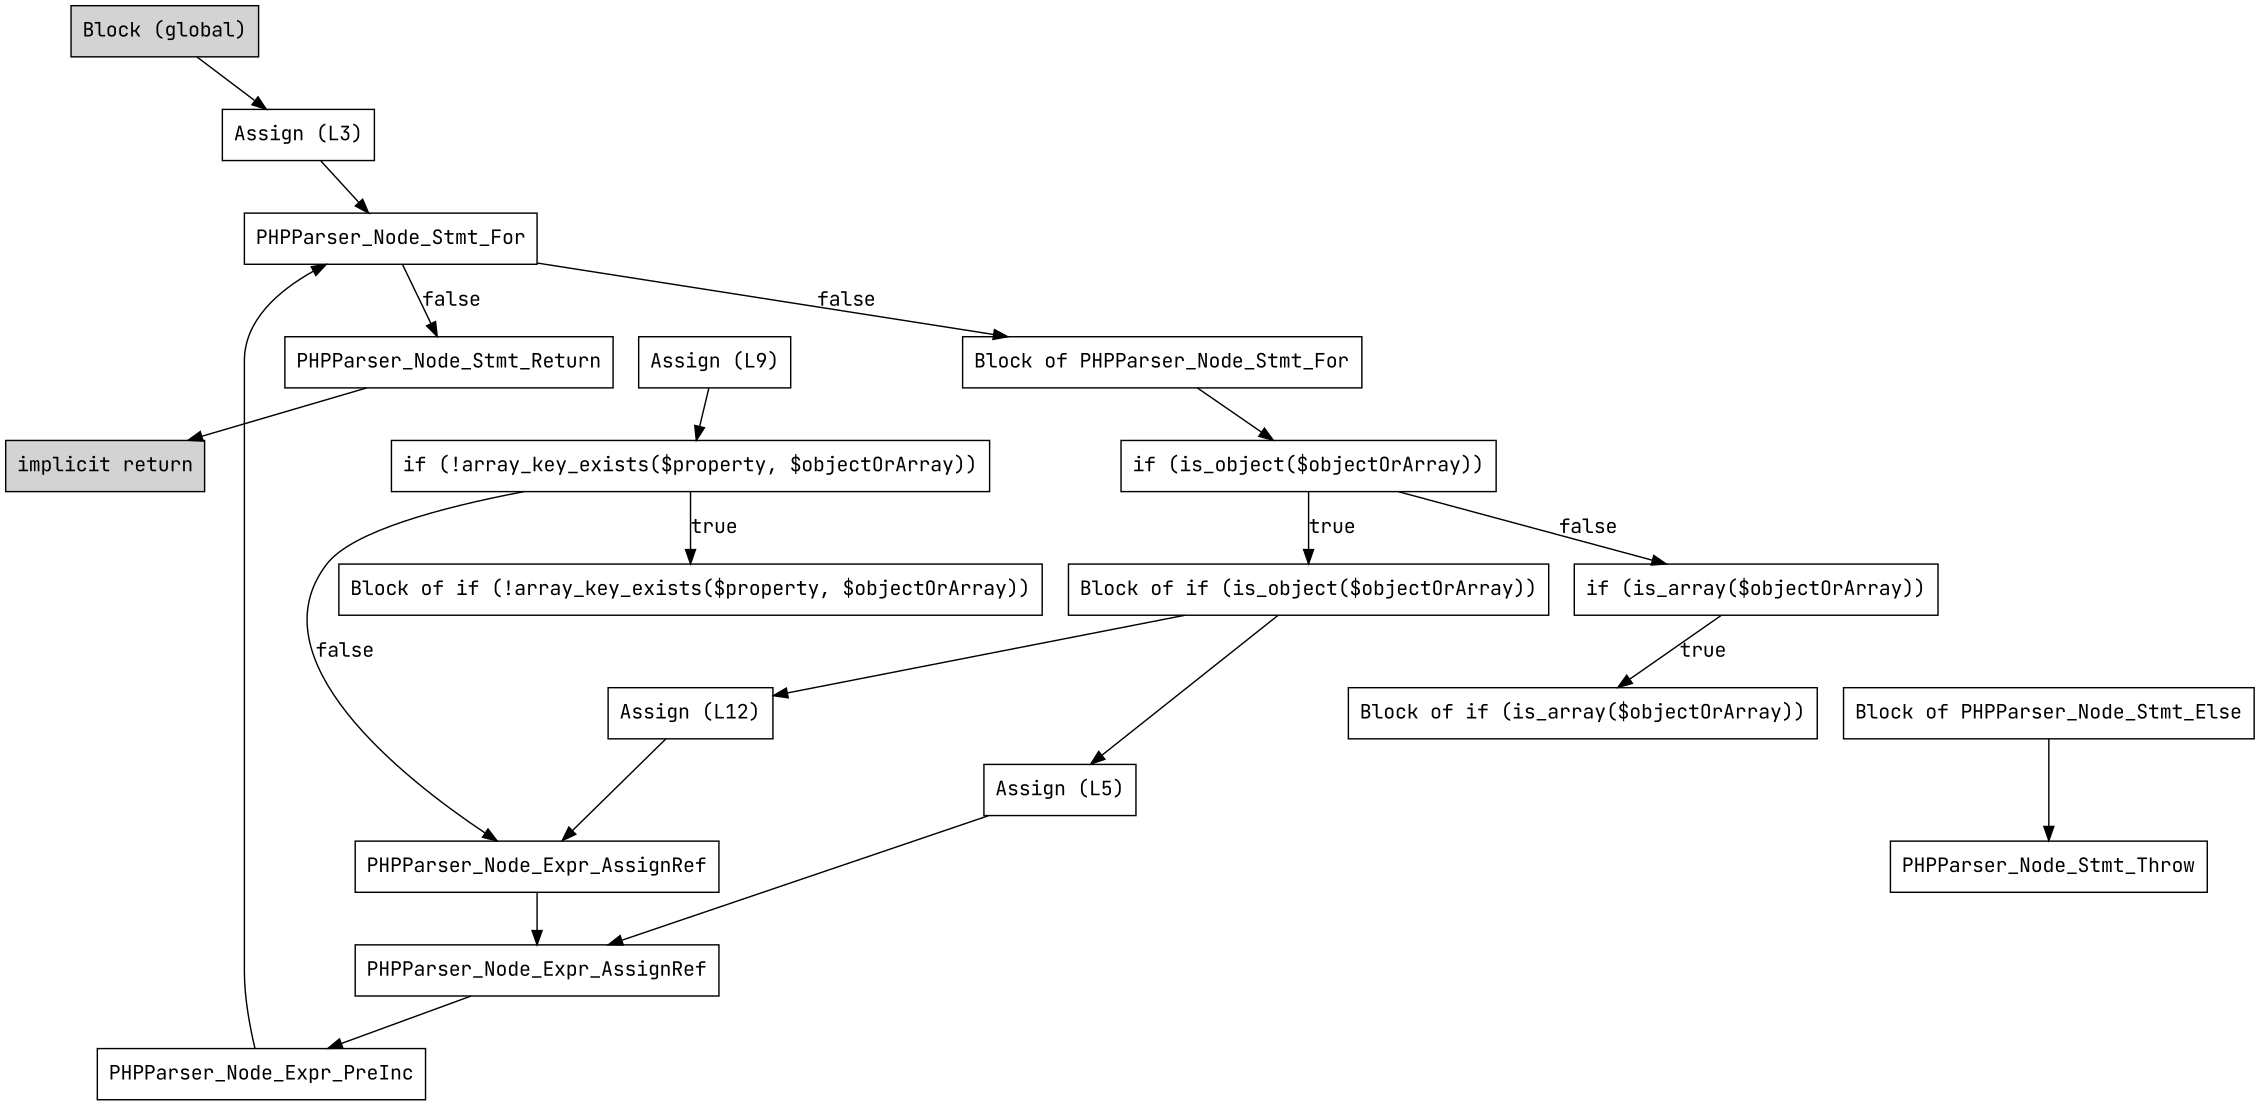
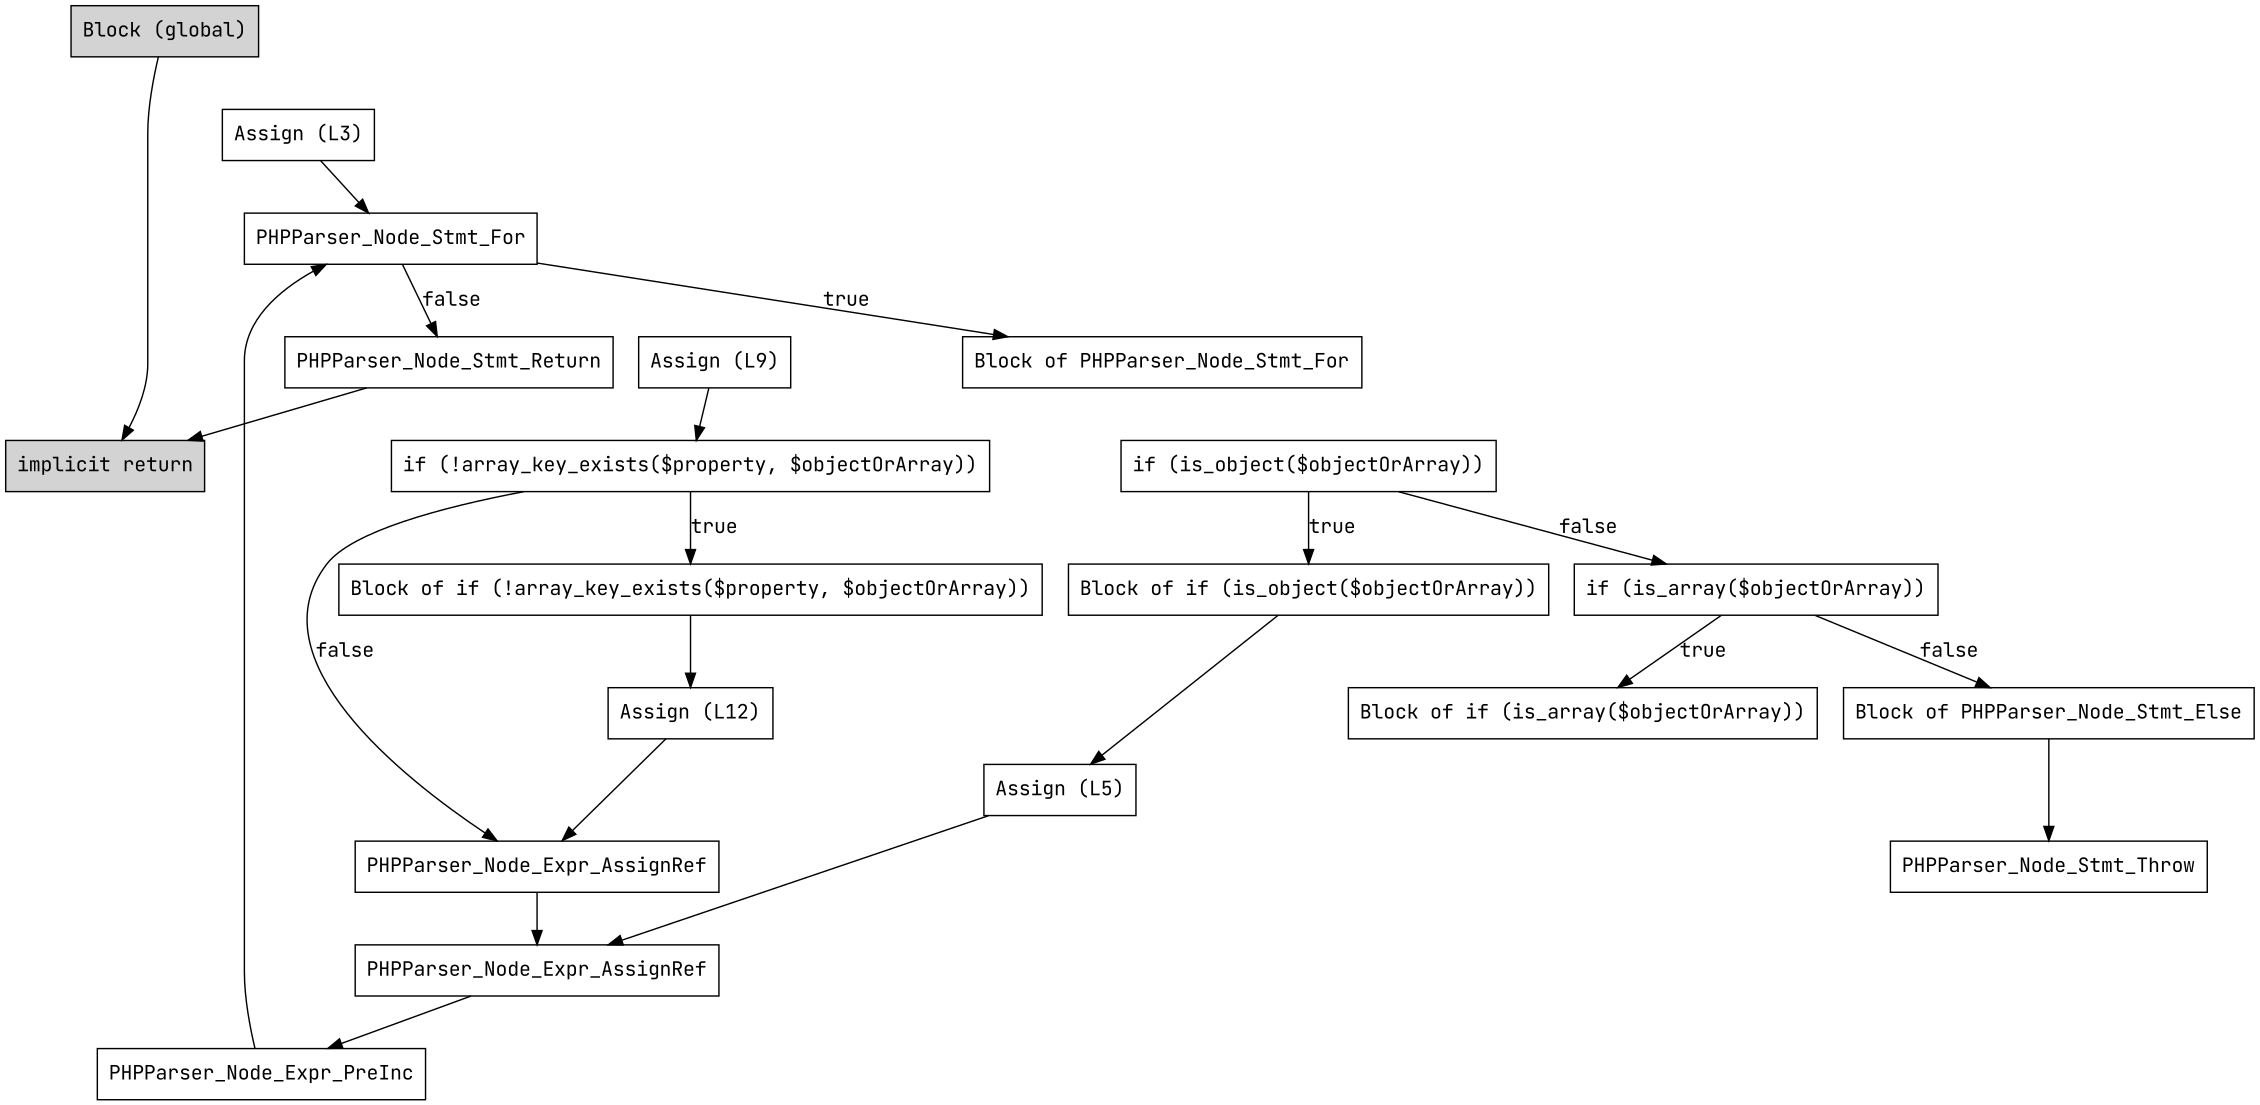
(226, 79) -> (148, 243)
(847, 301) -> (847, 301)
(1229, 410) -> none
none -> (1896, 649)
(986, 654) -> (691, 644)
